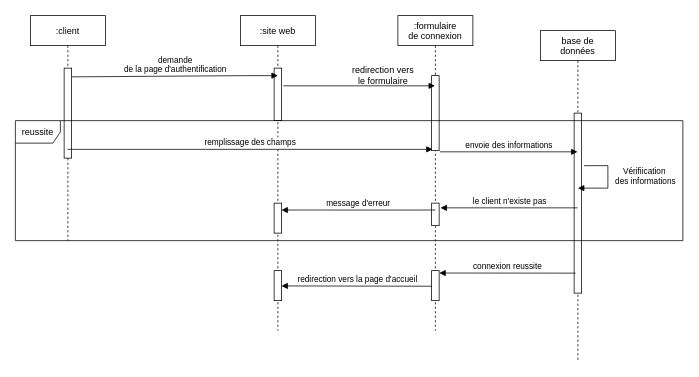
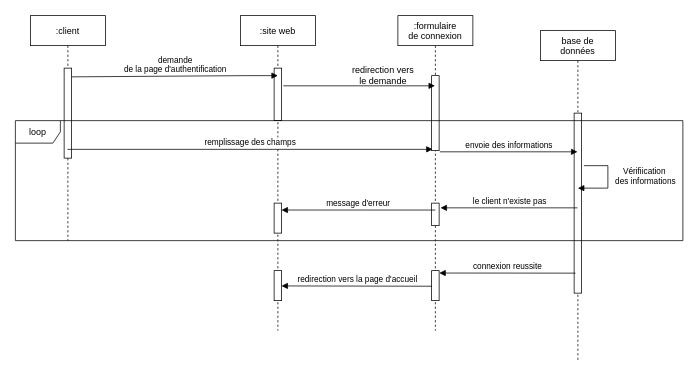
(383, 75) -> (383, 75)
(38, 132) -> (38, 132)
